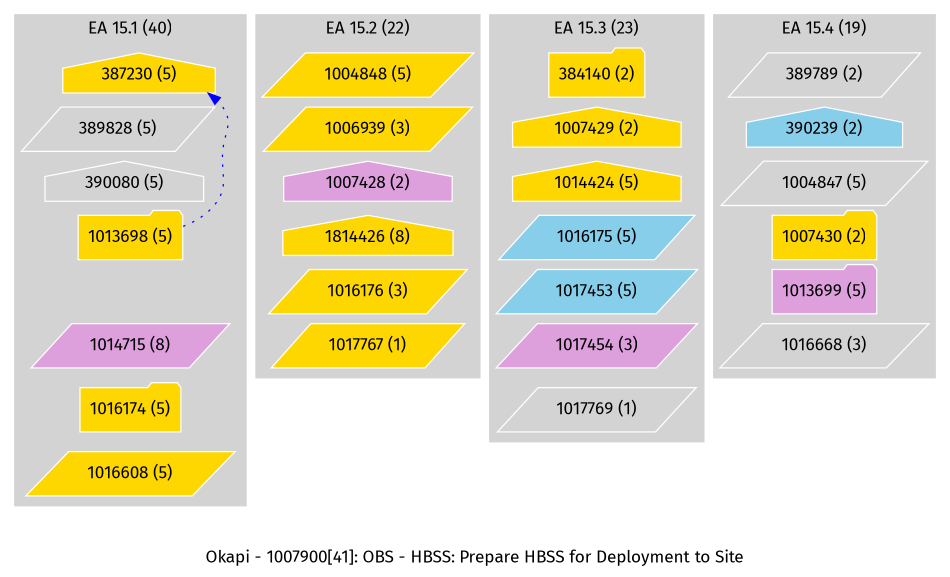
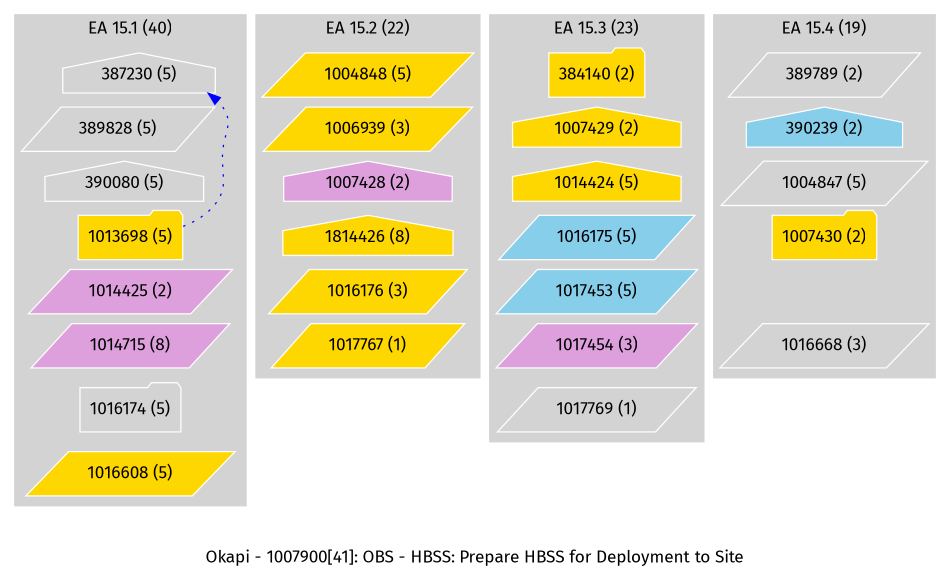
(139, 75) -> (139, 75)
none -> (130, 292)
(824, 292) -> none
(130, 410) -> (130, 410)
